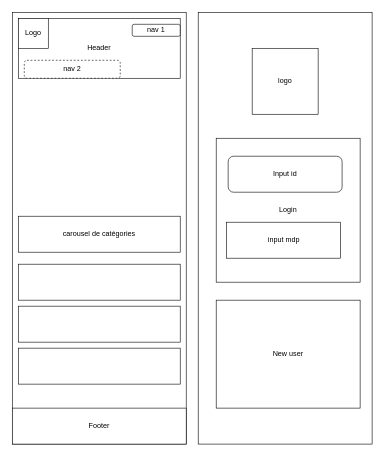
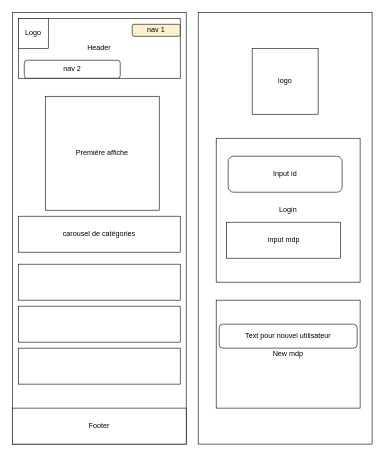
(156, 30) -> (156, 30)
(72, 69) -> (72, 69)
none -> (102, 153)
none -> (288, 336)
(288, 354) -> (288, 354)
